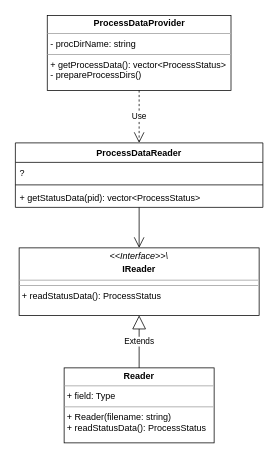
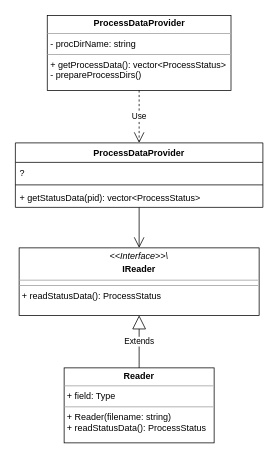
(139, 153) -> (139, 153)
